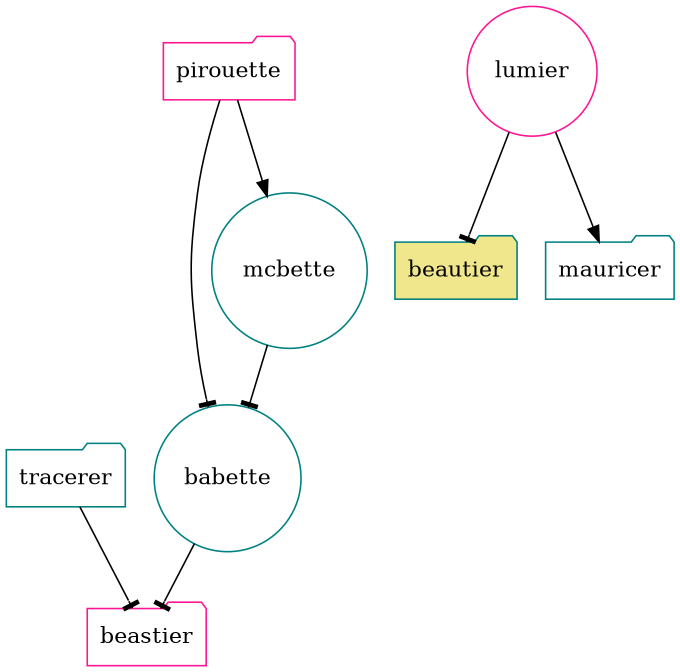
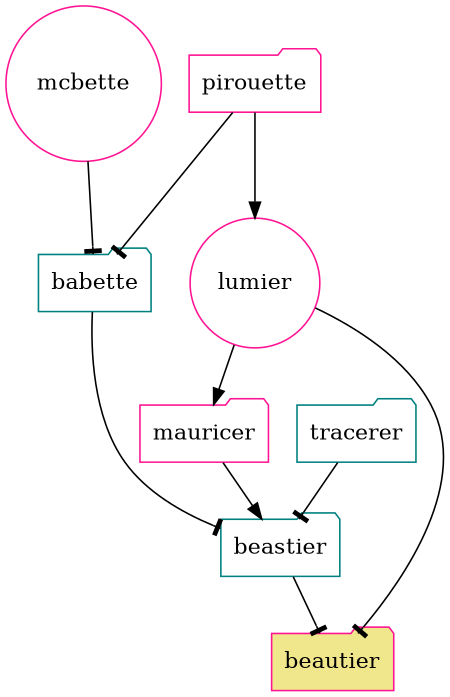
(250, 141) -> (255, 157)
(289, 271) -> (84, 84)
(456, 271) -> (333, 662)
(610, 271) -> (204, 434)
(228, 478) -> (95, 283)
none -> (238, 484)
none -> (305, 601)
(147, 637) -> (280, 548)
